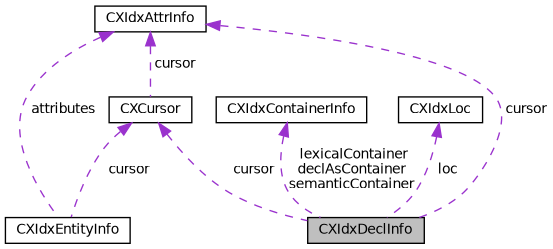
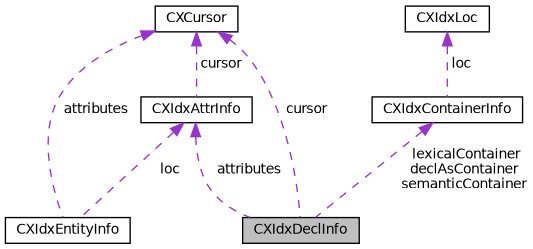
(150, 71) -> (197, 71)
(62, 110) -> (168, 170)
(525, 110) -> (247, 170)
(127, 170) -> (94, 110)
(421, 183) -> (447, 71)
